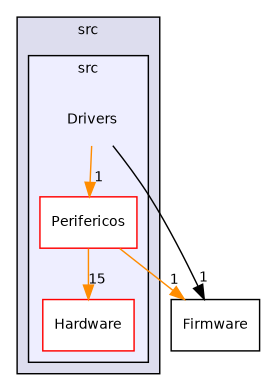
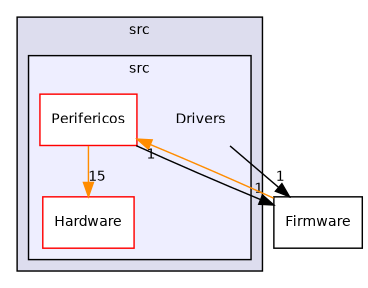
(91, 164) -> (212, 171)
(140, 264) -> (198, 173)
